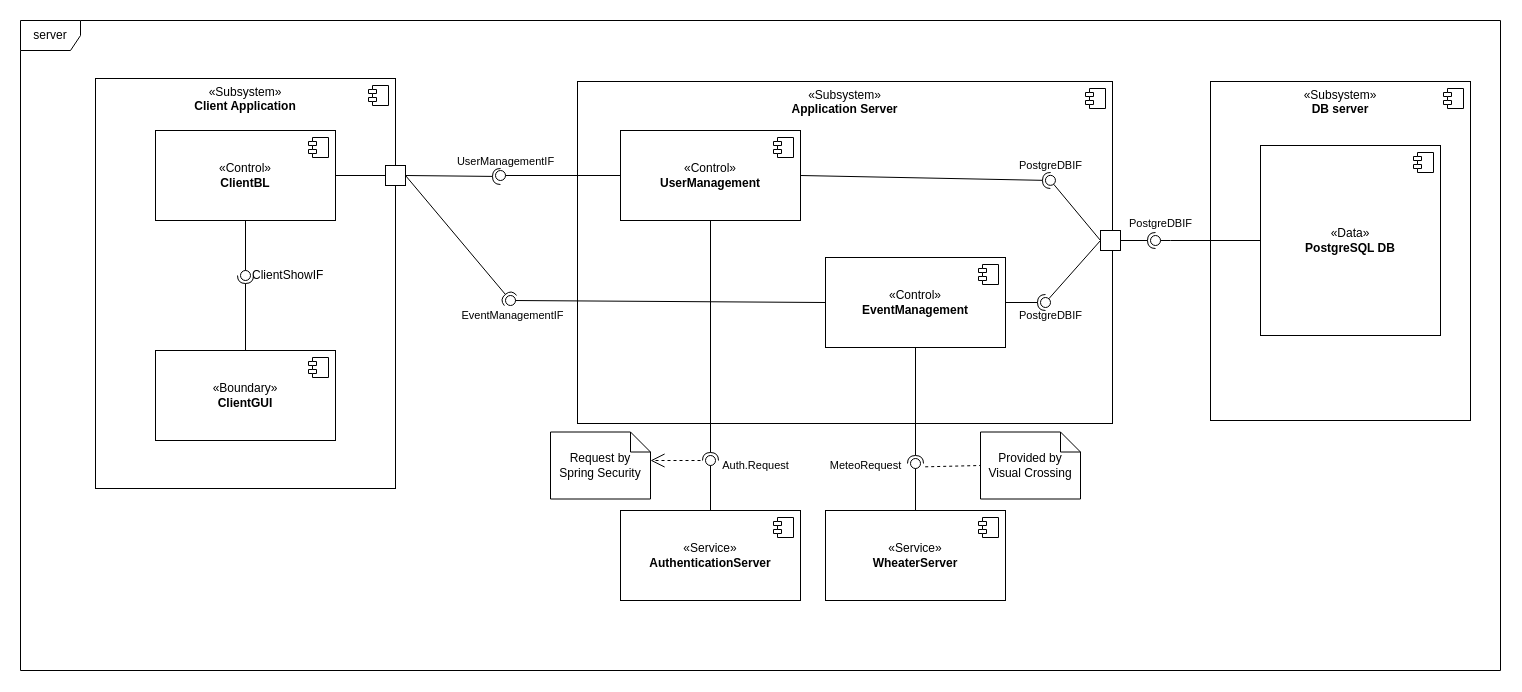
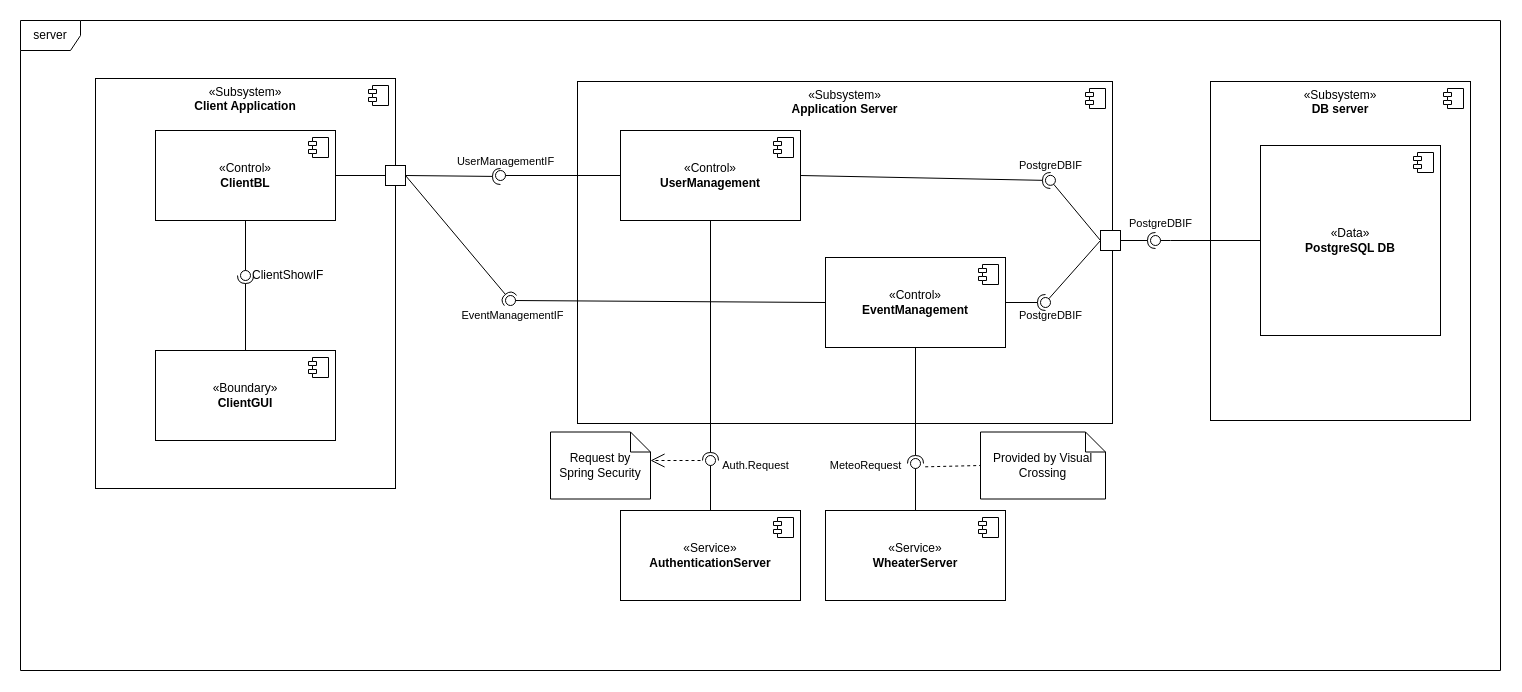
(1031, 466) -> (1043, 466)
